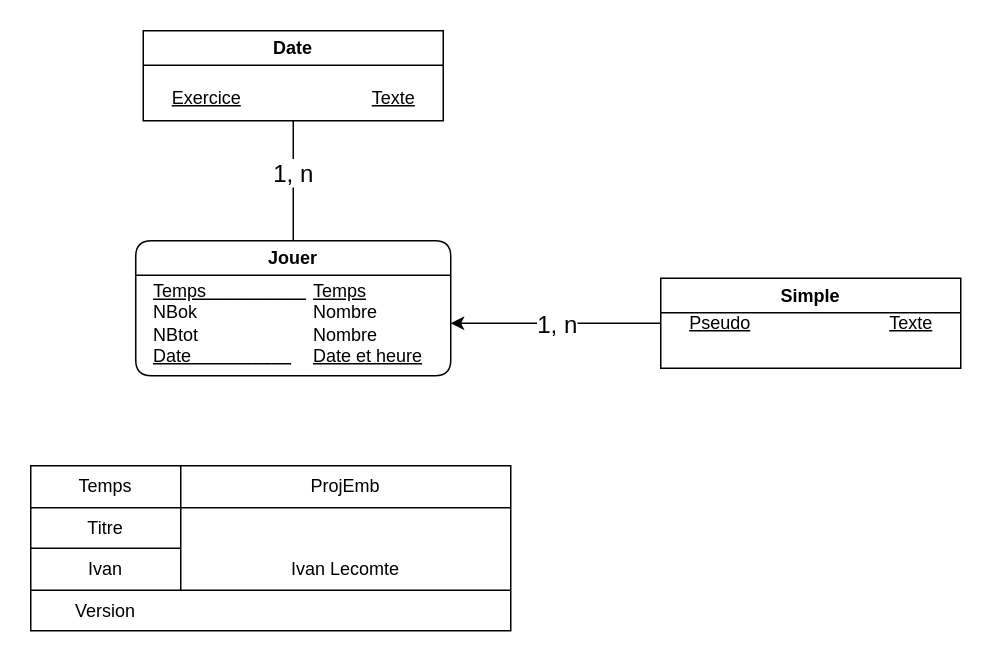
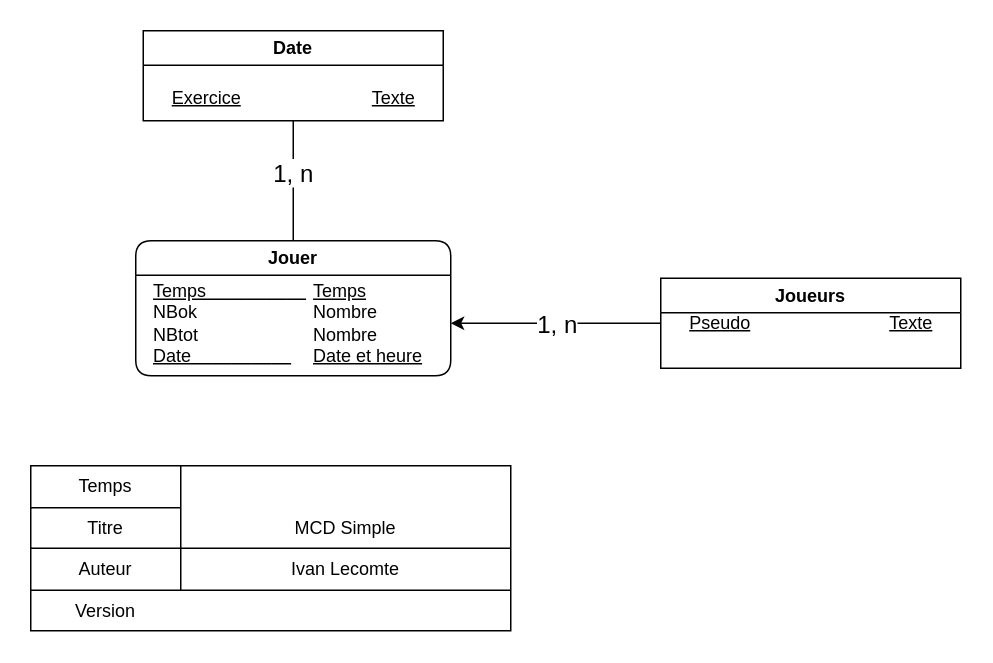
(811, 296) -> (811, 296)
(346, 487) -> none
none -> (346, 528)
(106, 569) -> (106, 569)
